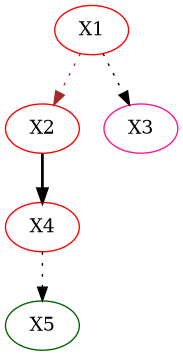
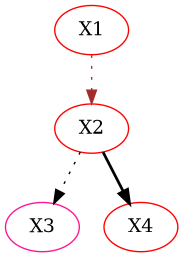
(113, 73) -> (70, 172)
(42, 326) -> none
